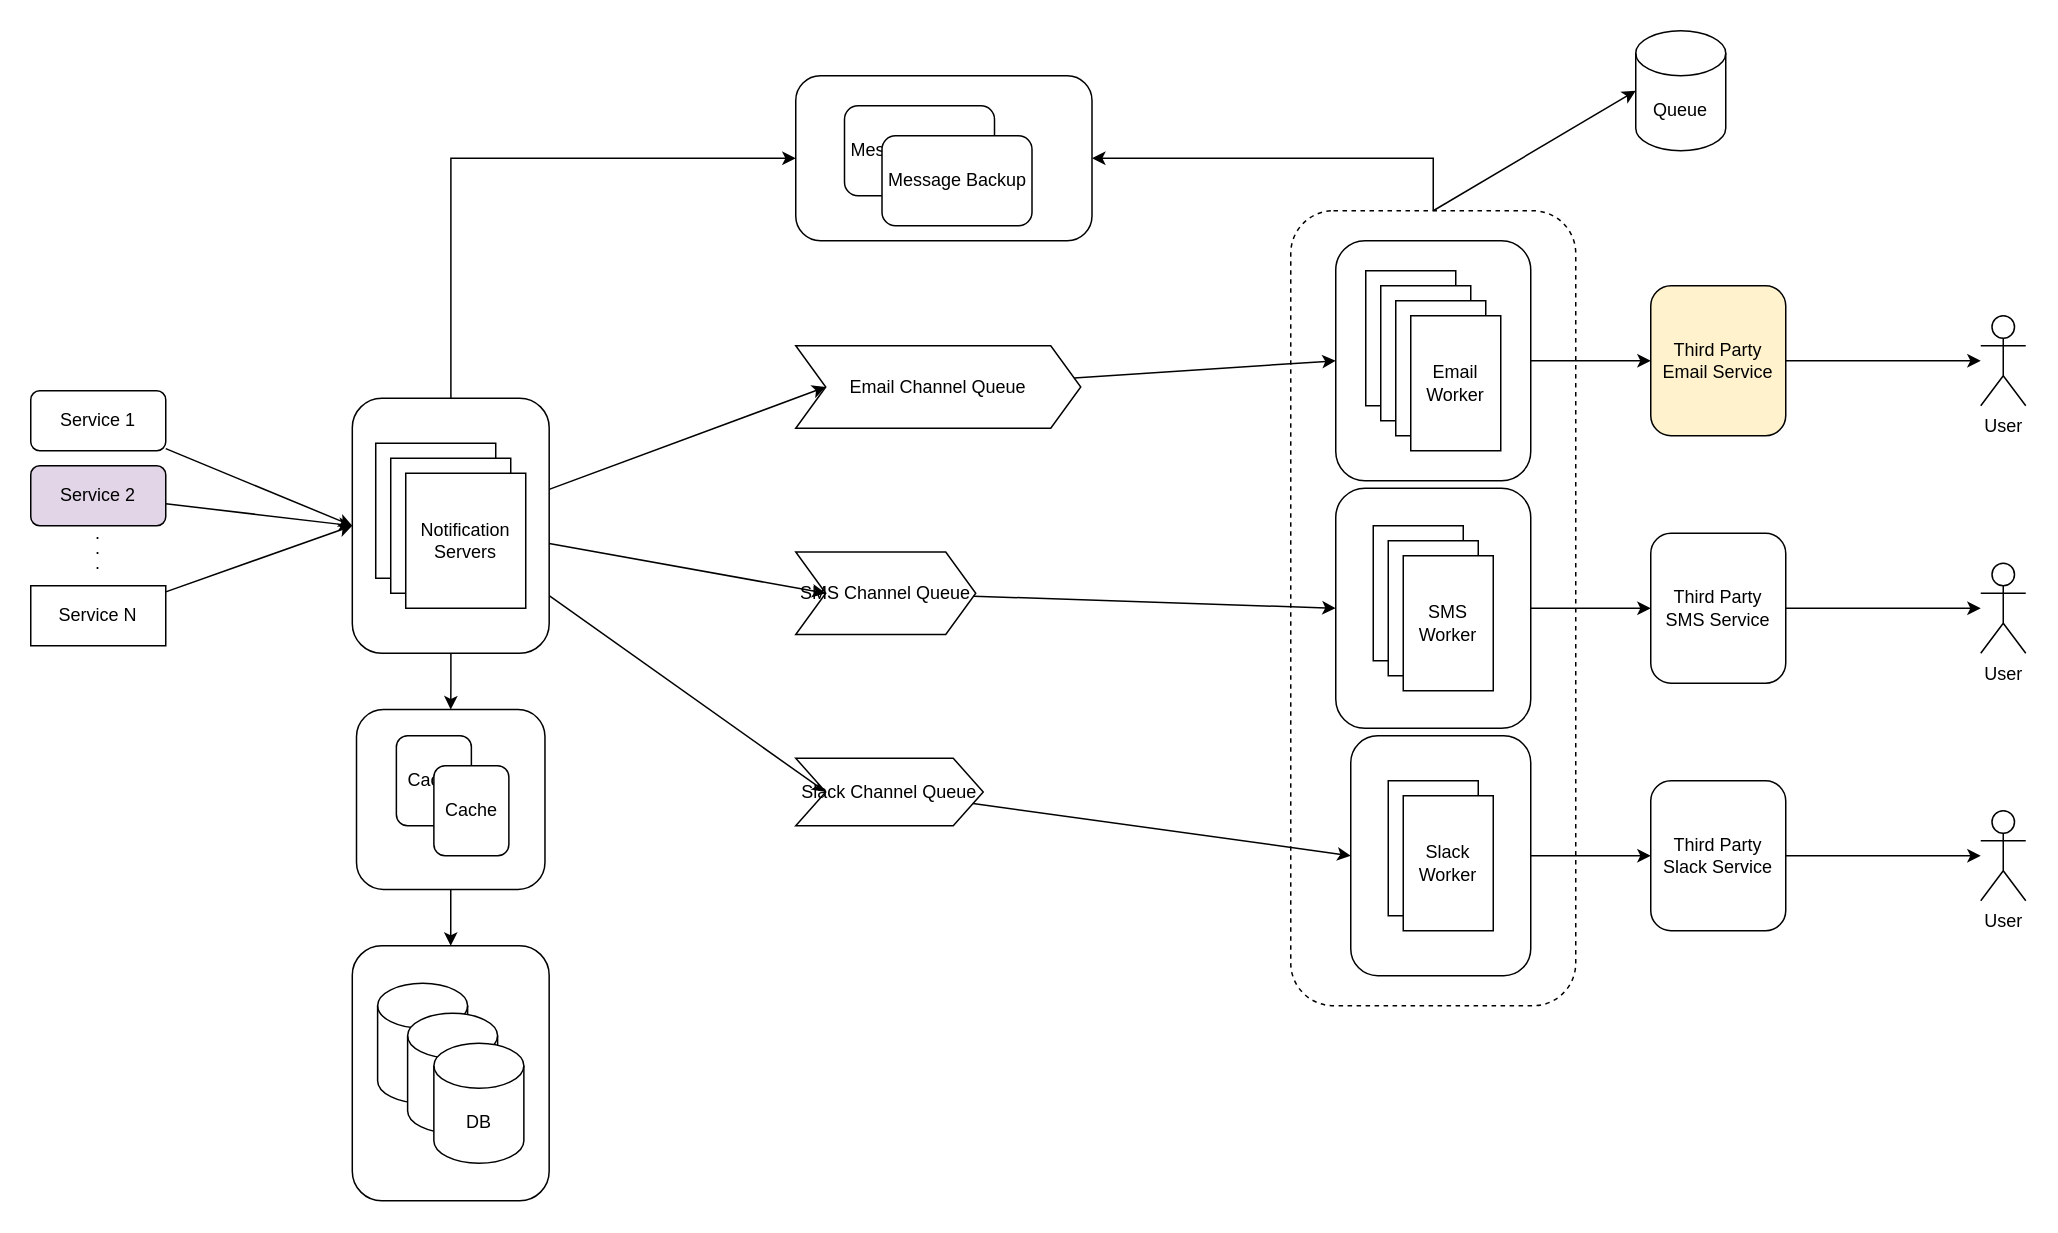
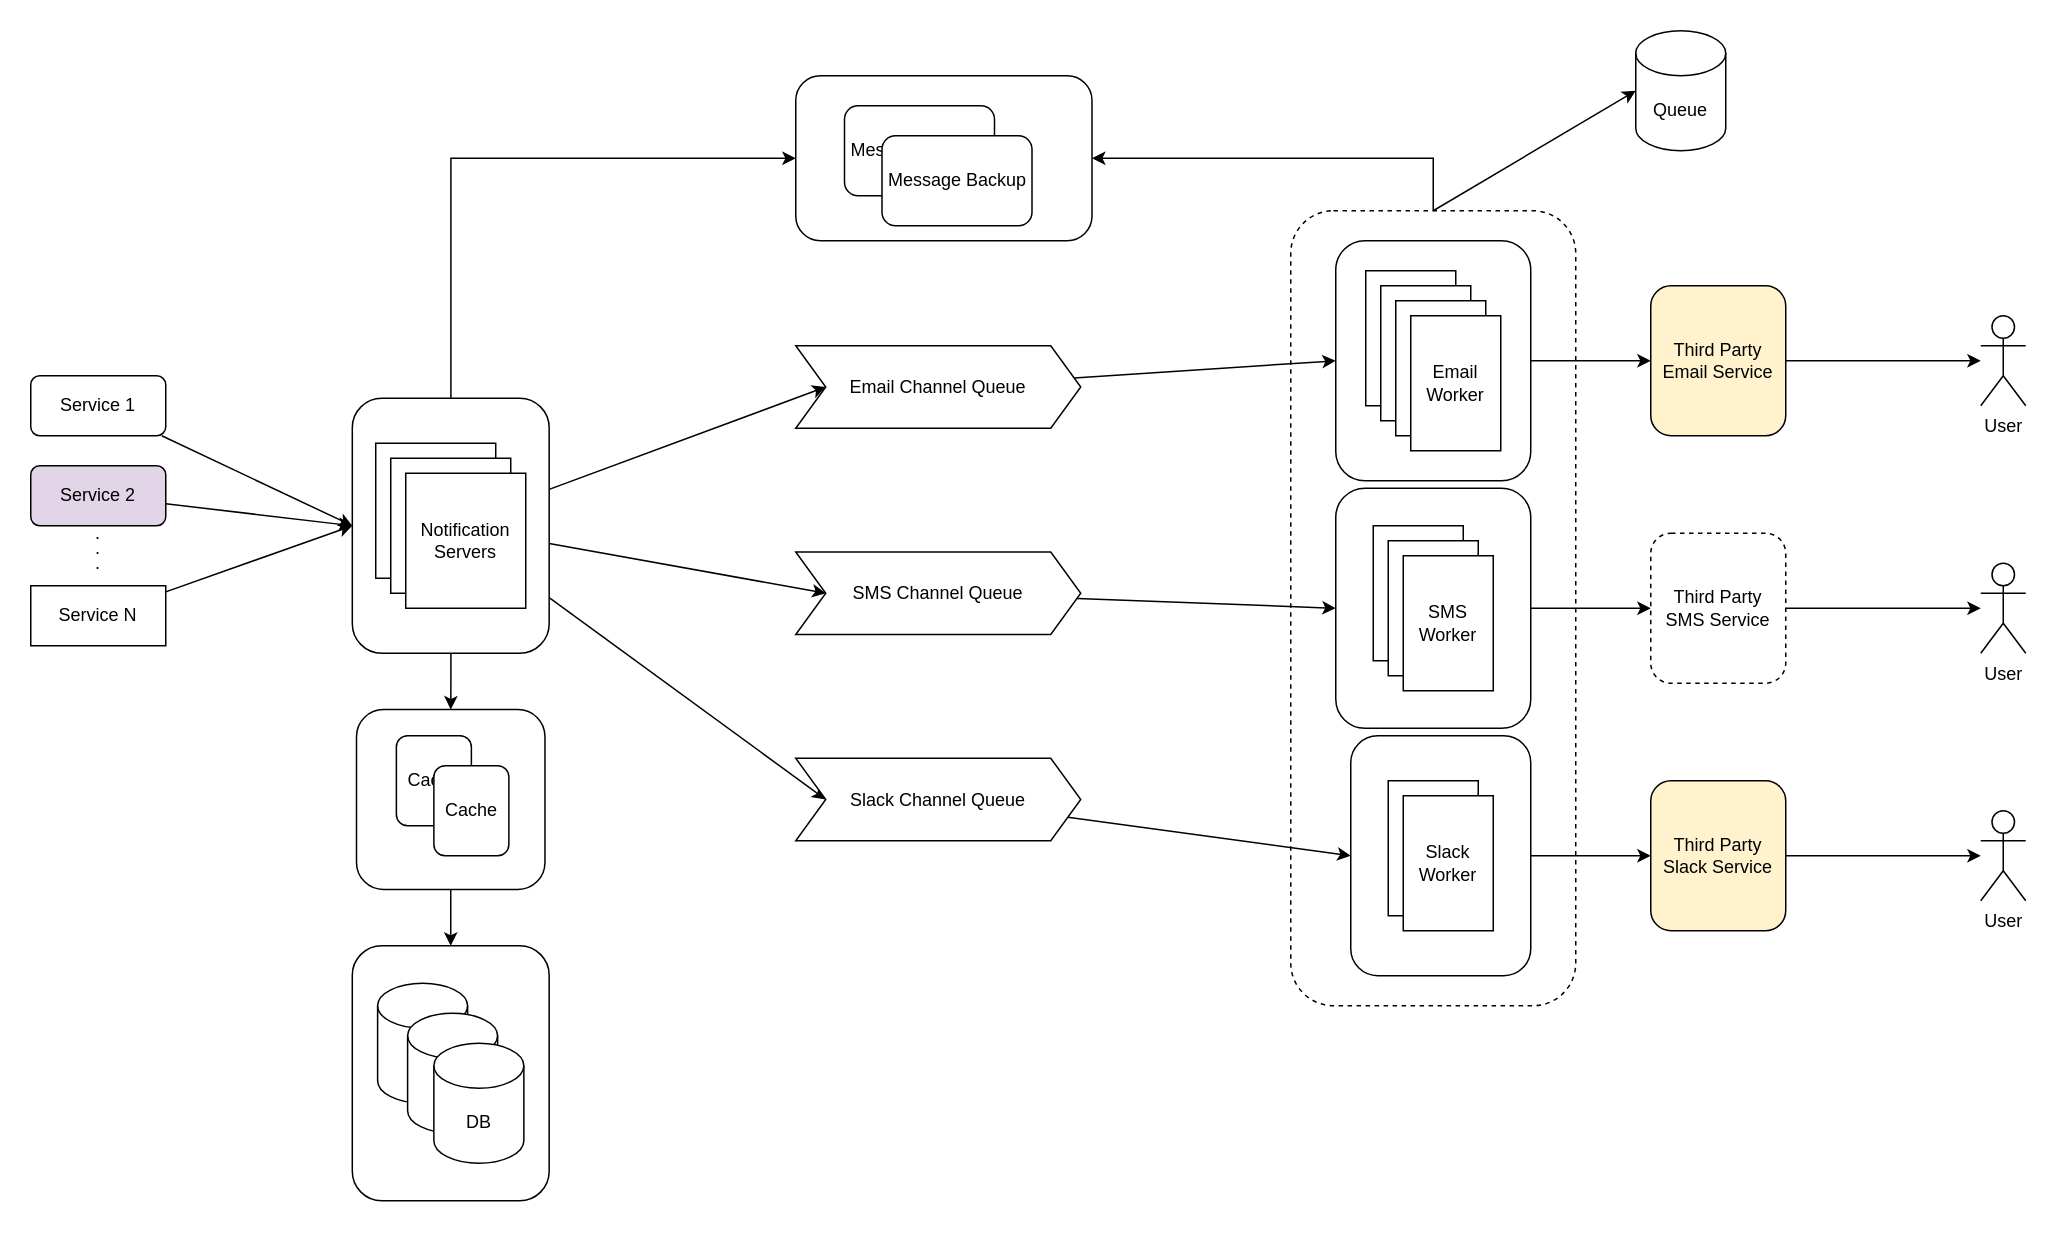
(98, 421) -> (98, 406)
(886, 593) -> (938, 593)
(1718, 608) -> (1718, 608)
(890, 792) -> (938, 800)
(1718, 856) -> (1718, 856)
